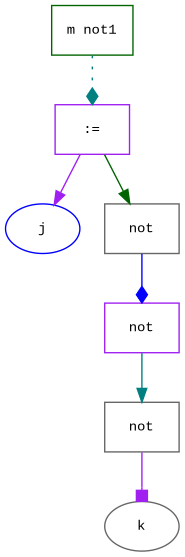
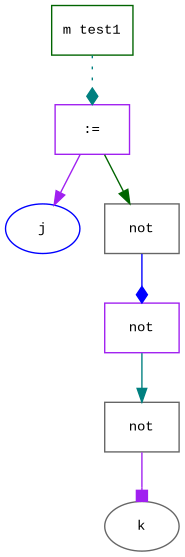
(92, 30) -> (92, 30)
